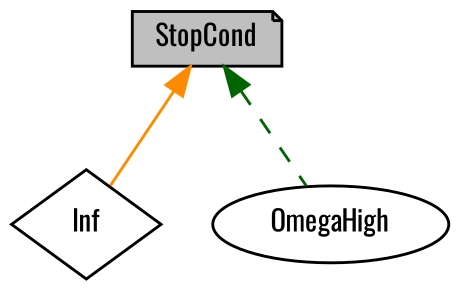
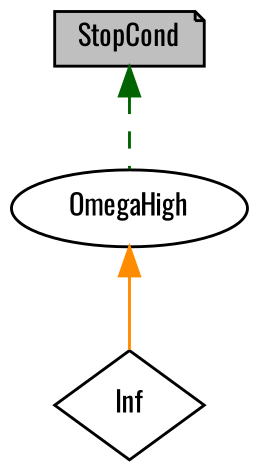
(142, 138) -> (129, 313)
